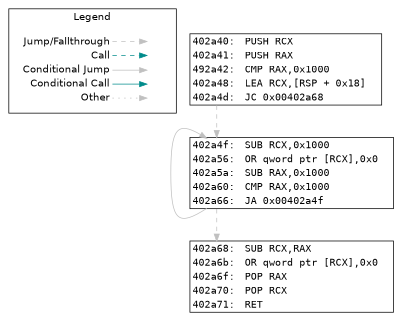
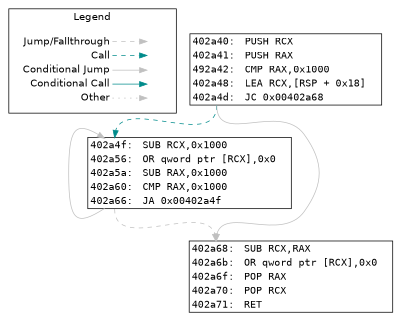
(217, 118) -> (169, 122)
none -> (319, 170)
